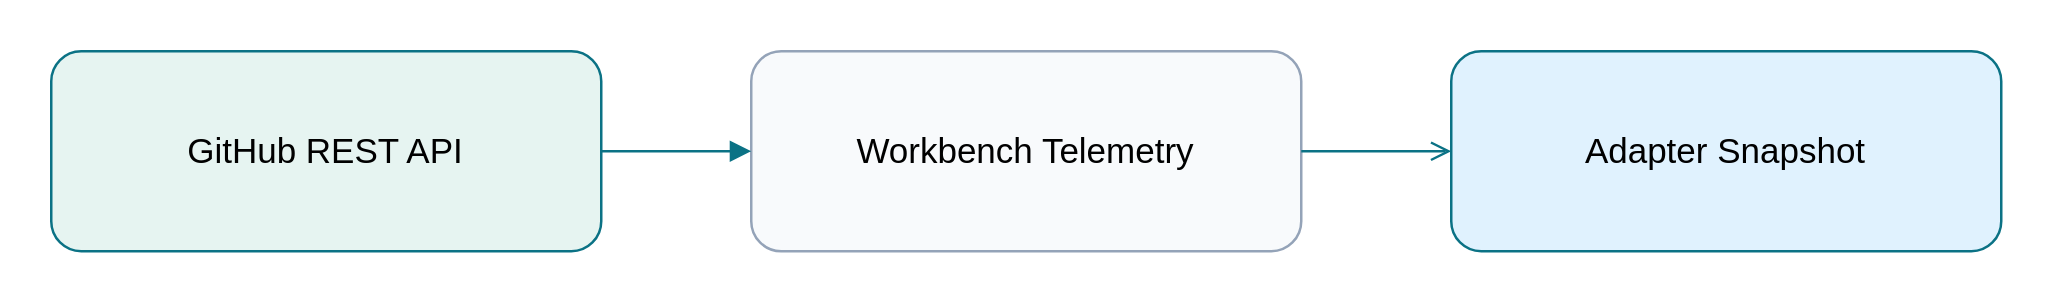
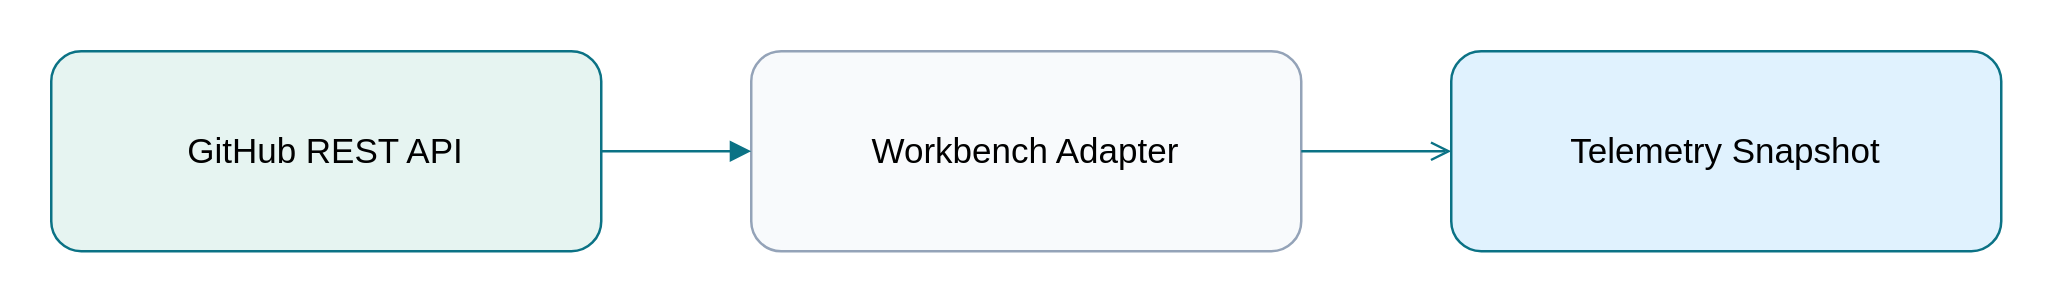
(1026, 151) -> (1026, 151)
(1726, 151) -> (1726, 151)
